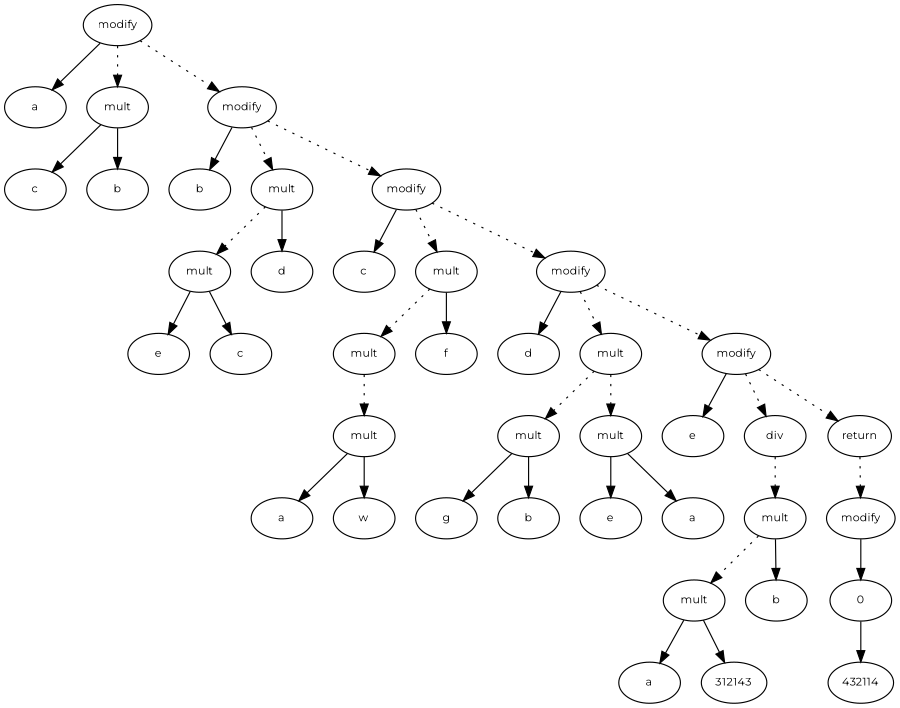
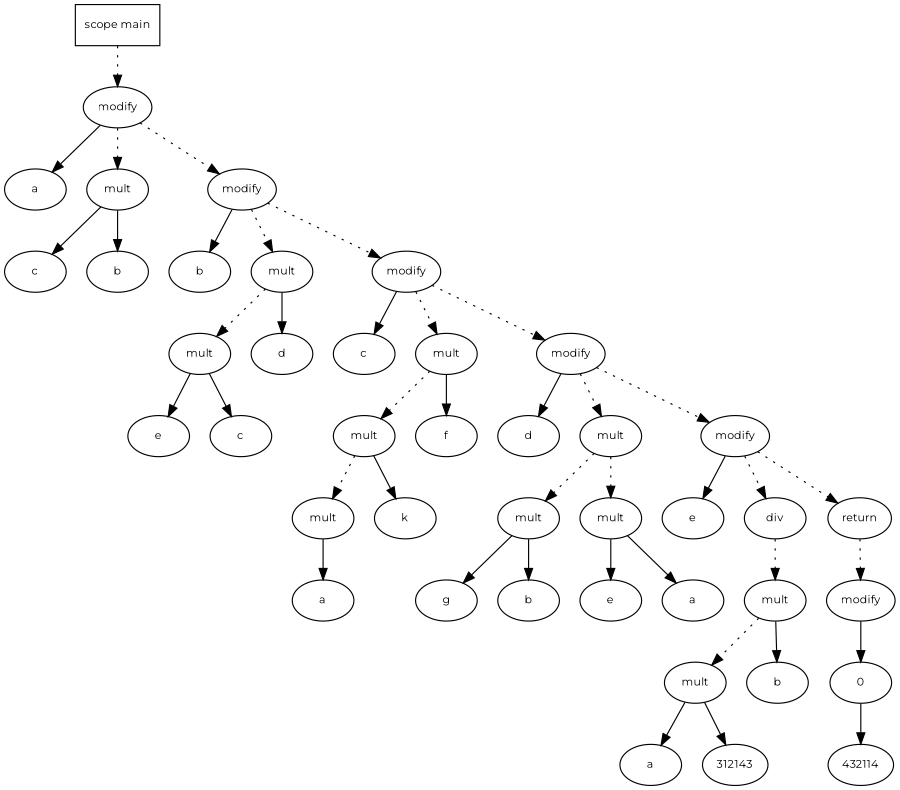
none -> (118, 25)
(364, 518) -> none
none -> (405, 518)
